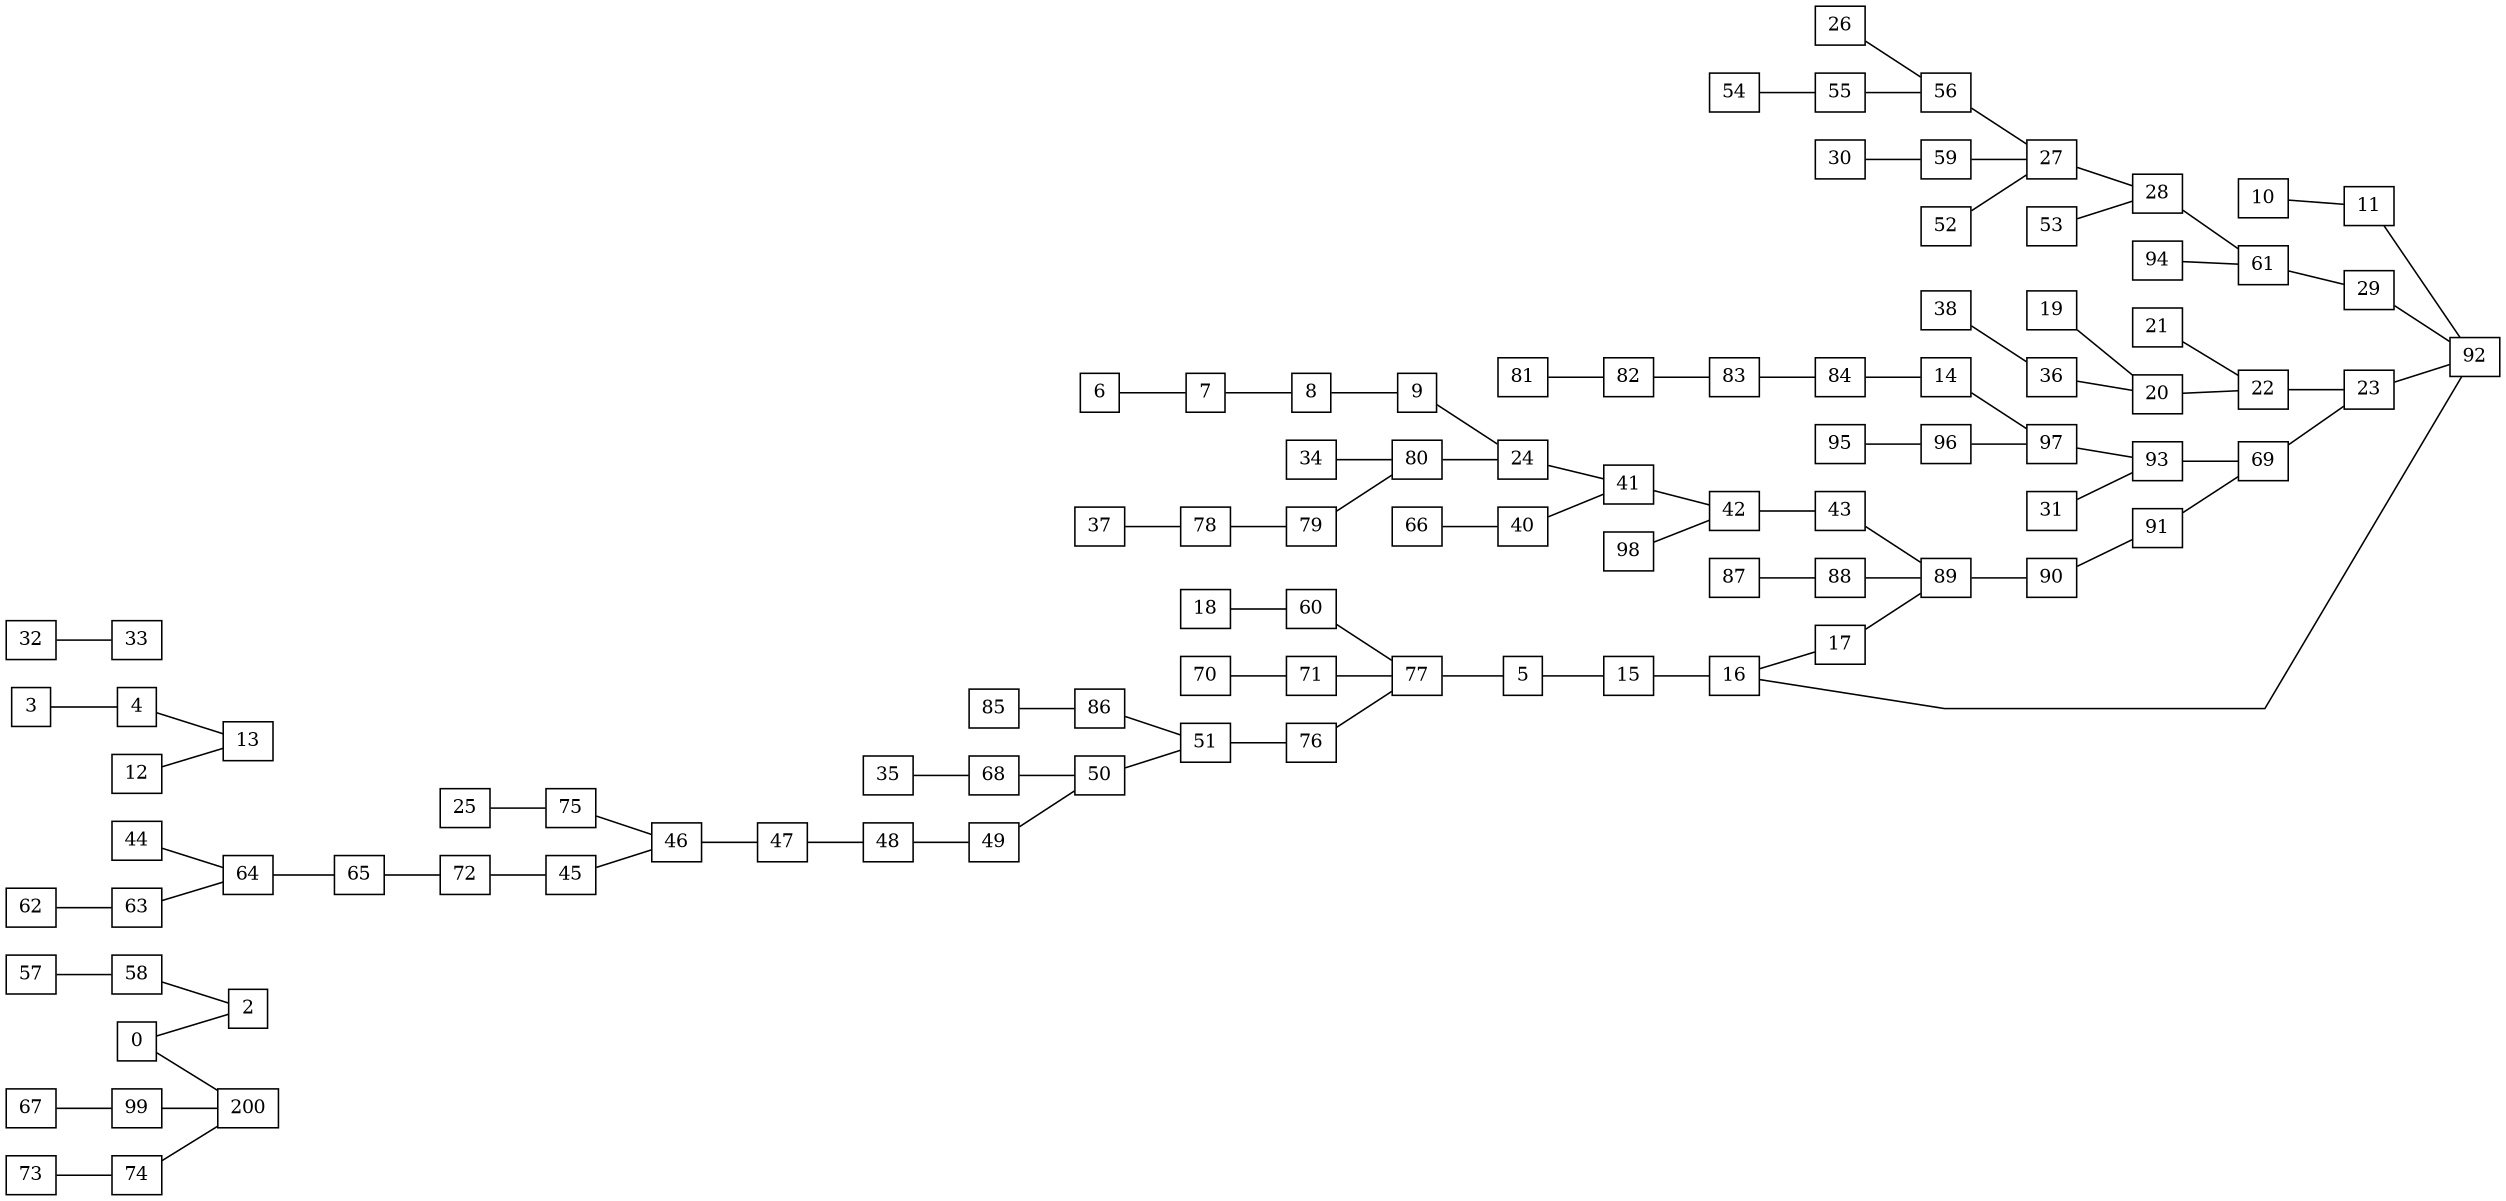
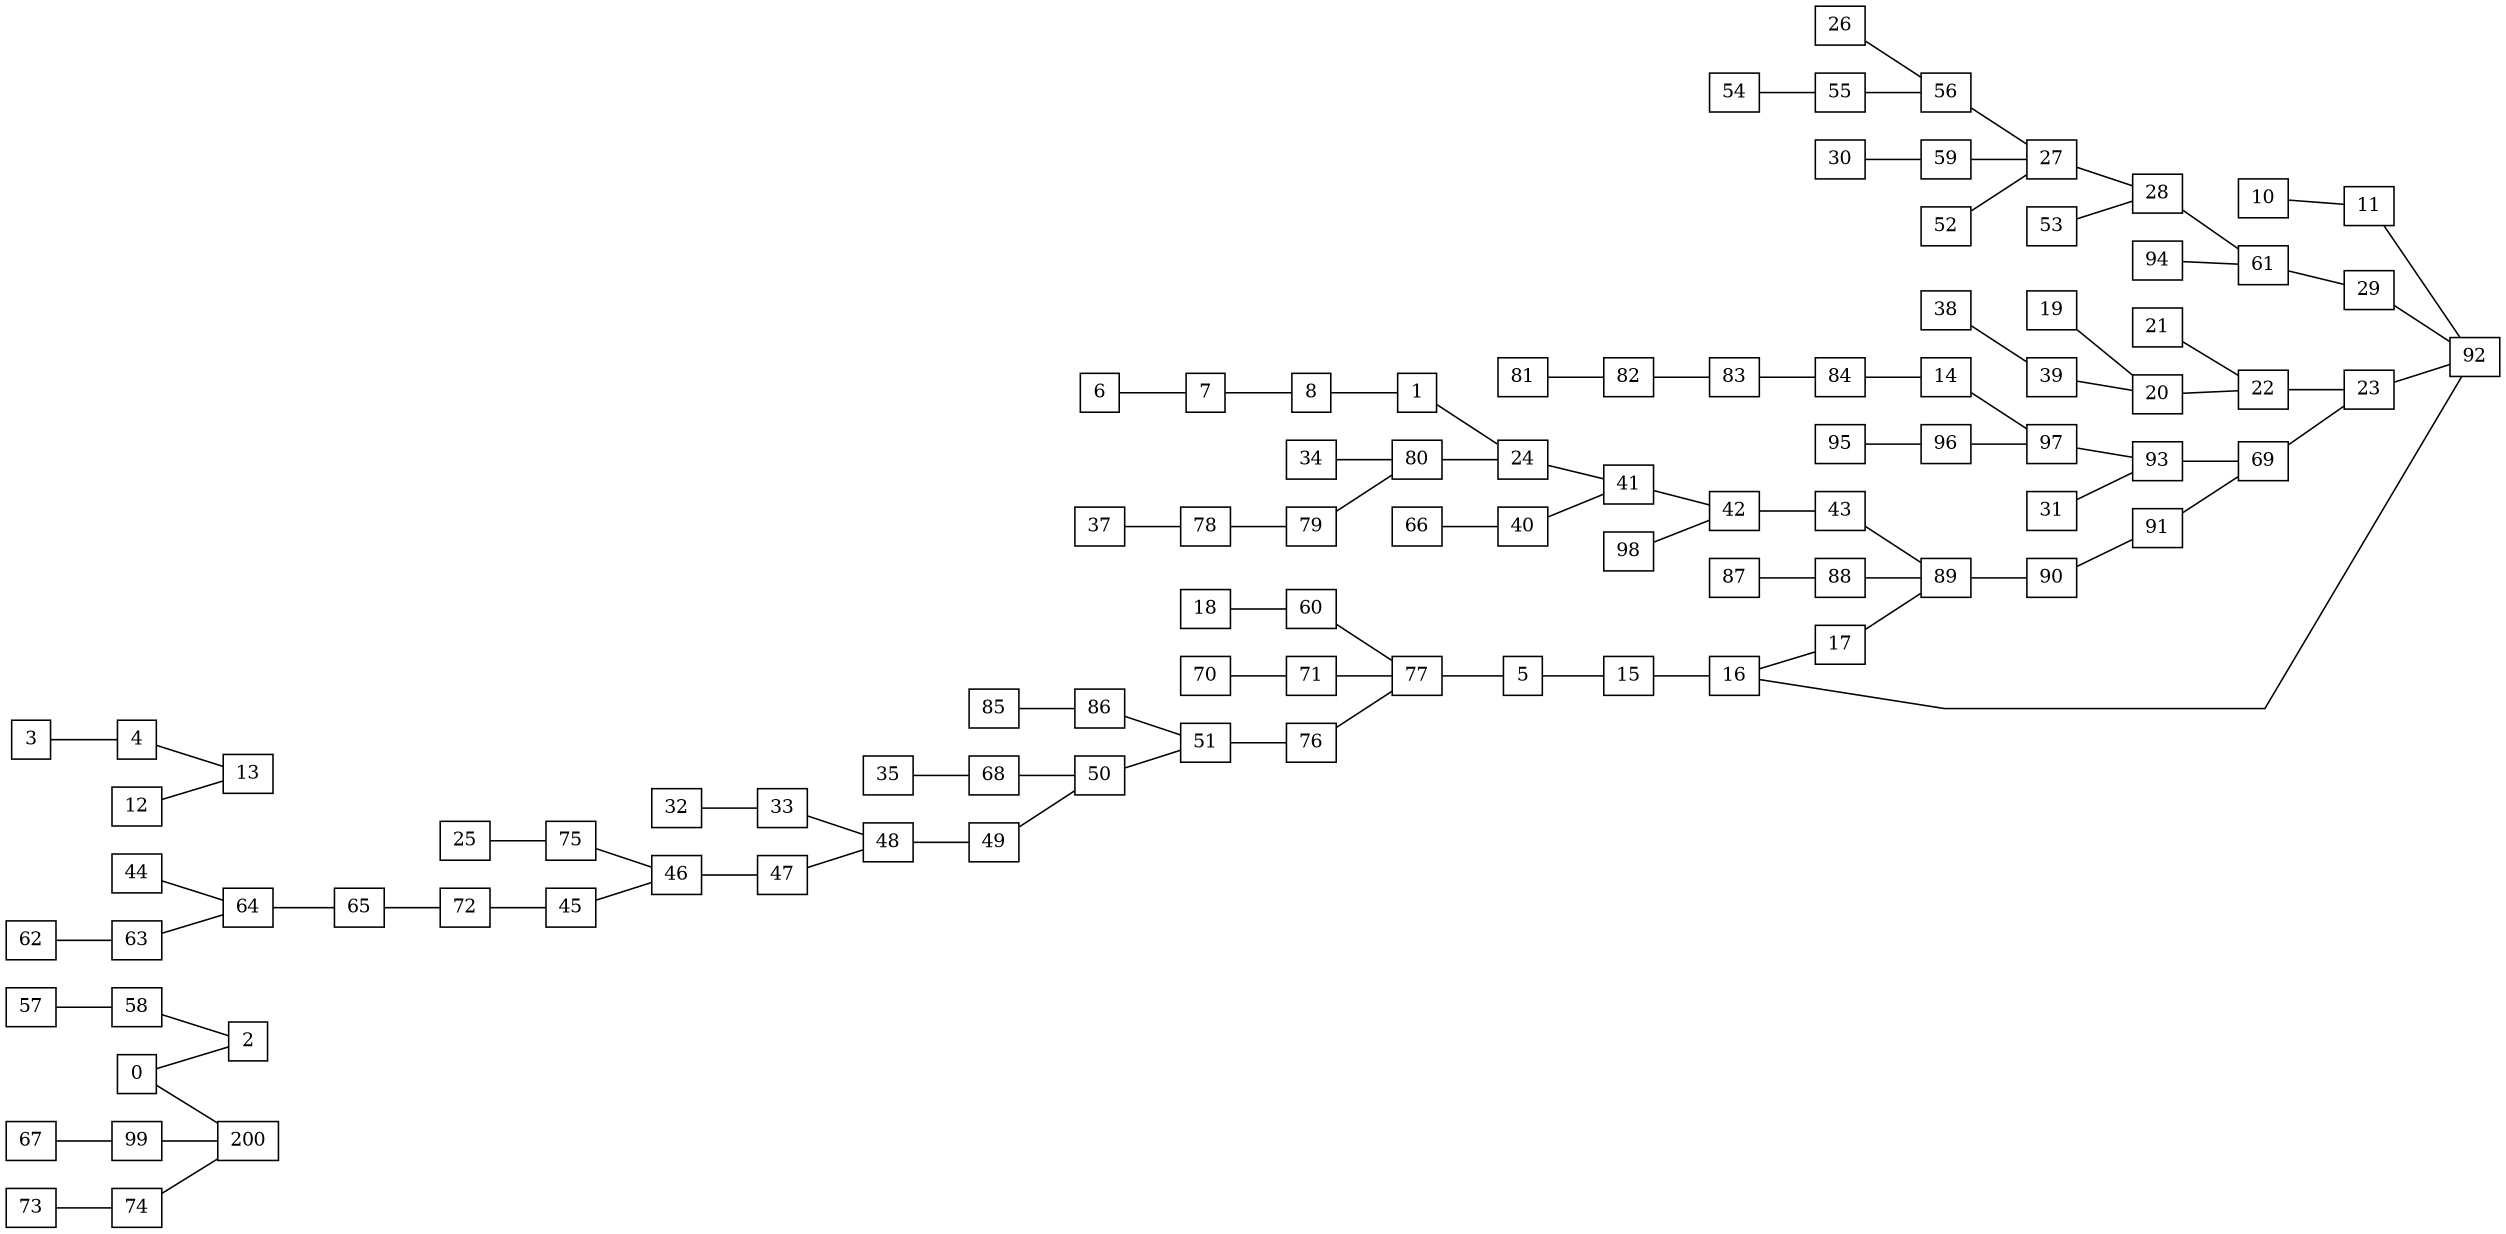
(2052, 377) -> (2052, 377)
(1417, 393) -> (1417, 393)
none -> (835, 825)
